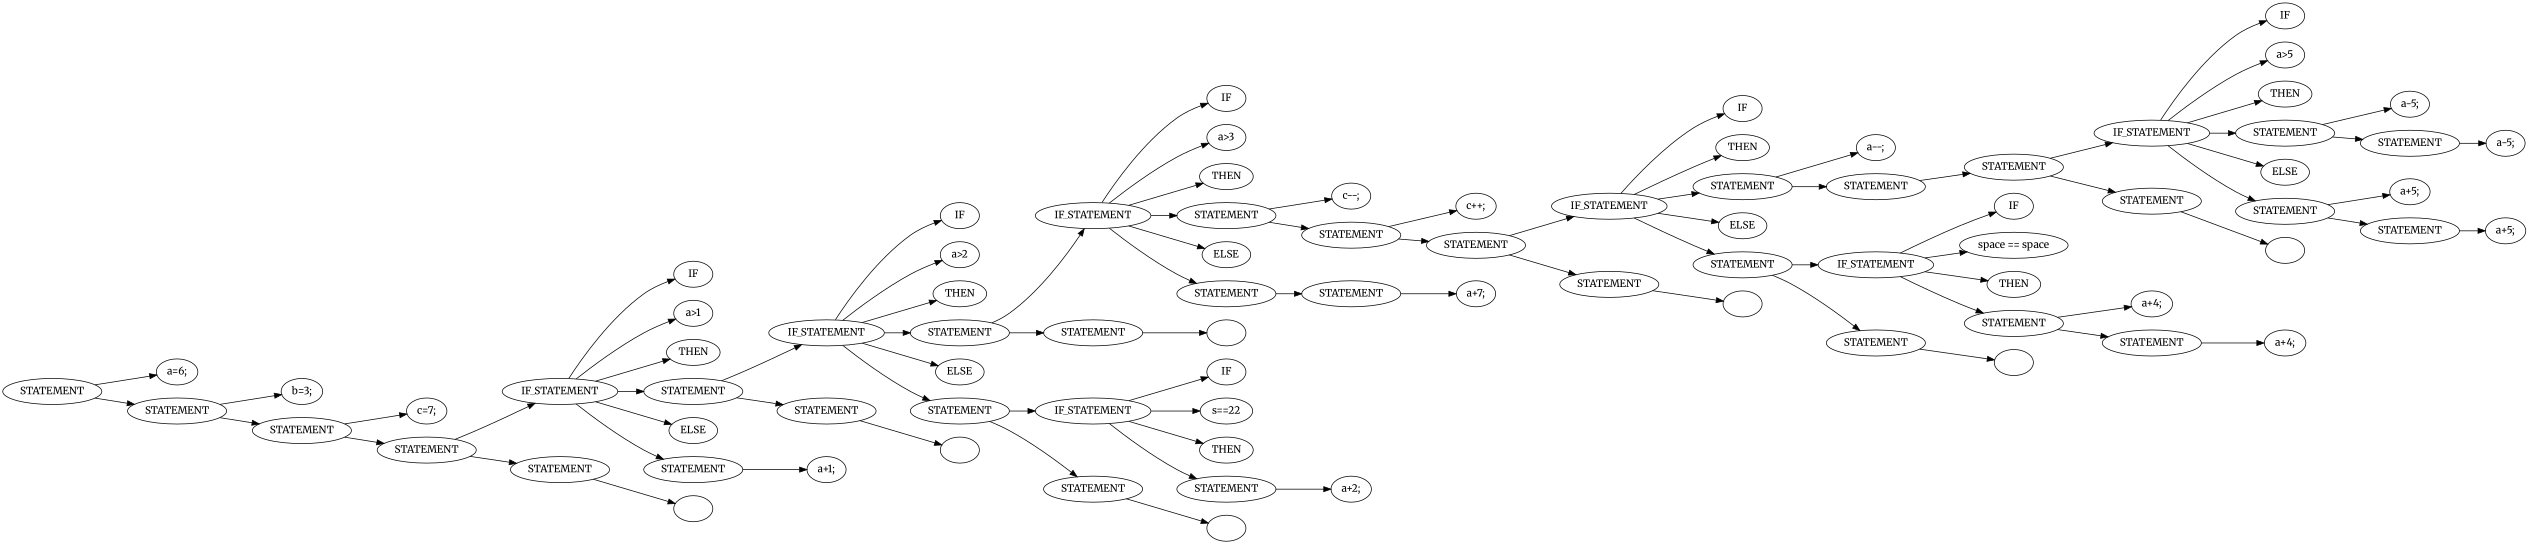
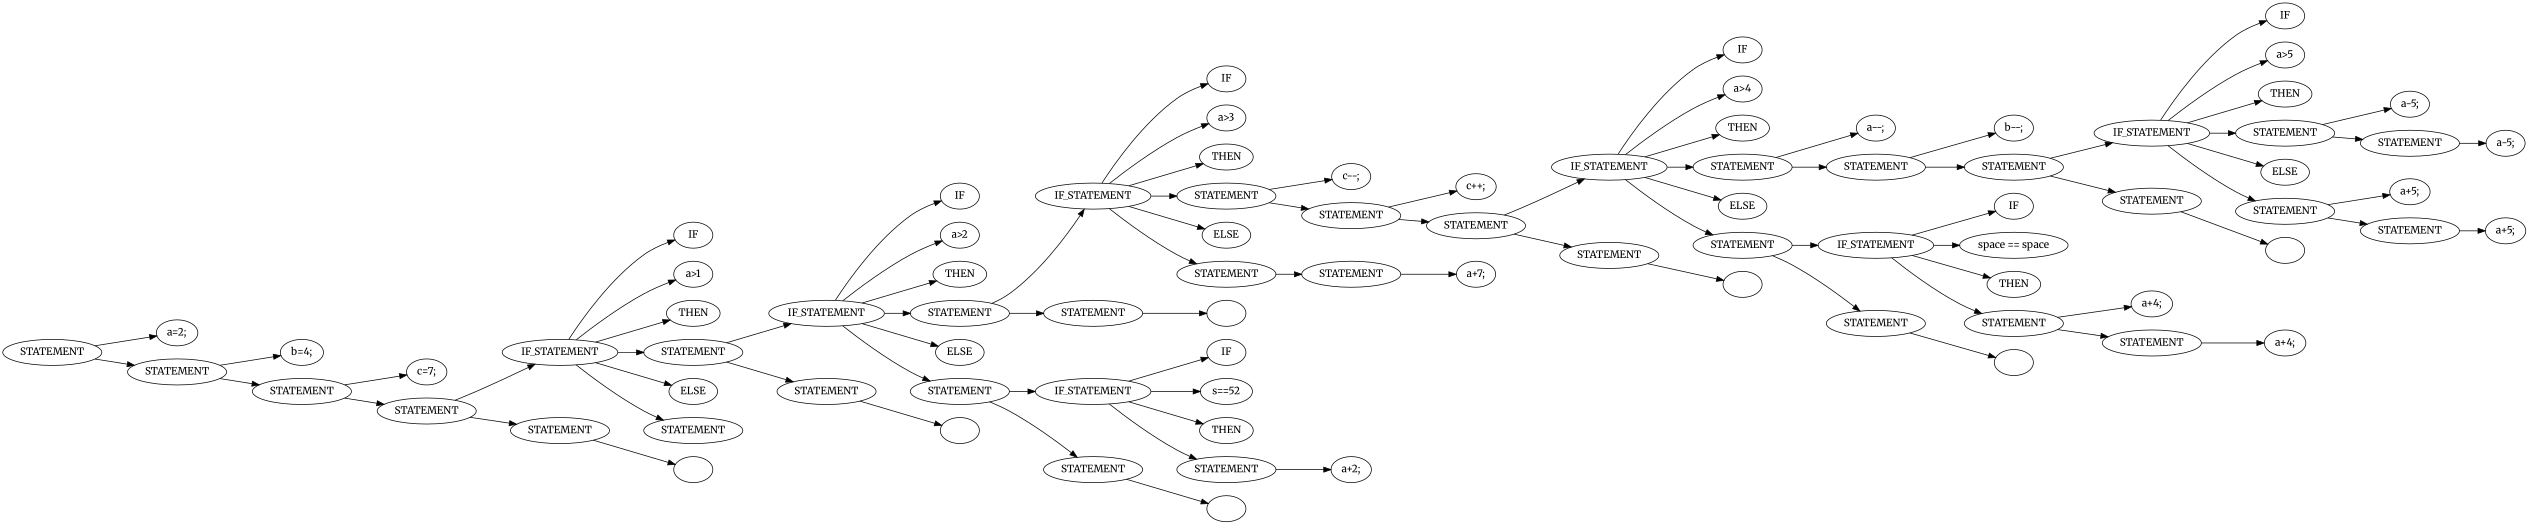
none -> (1743, 89)
none -> (2014, 128)
(177, 372) -> (177, 333)
(302, 391) -> (302, 352)
(1226, 411) -> (1226, 391)
(827, 470) -> none
